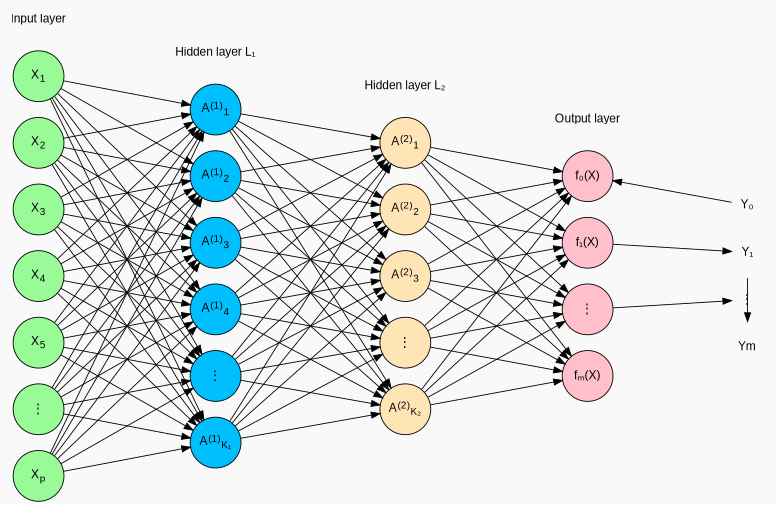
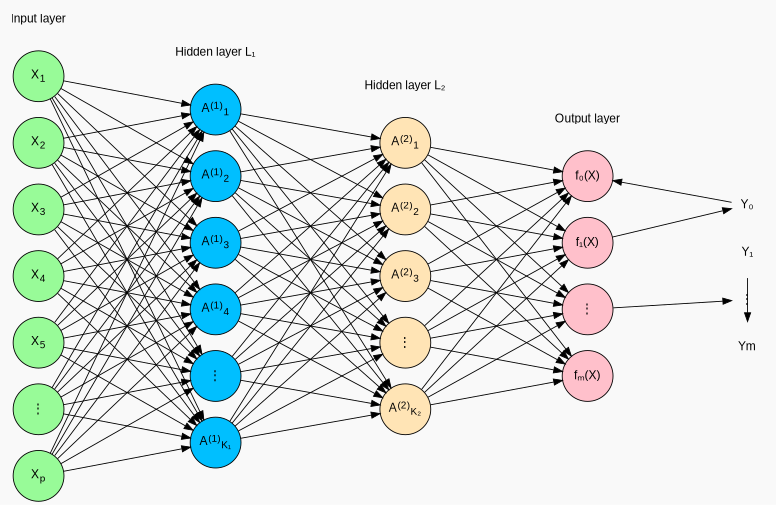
(668, 248) -> (668, 224)
